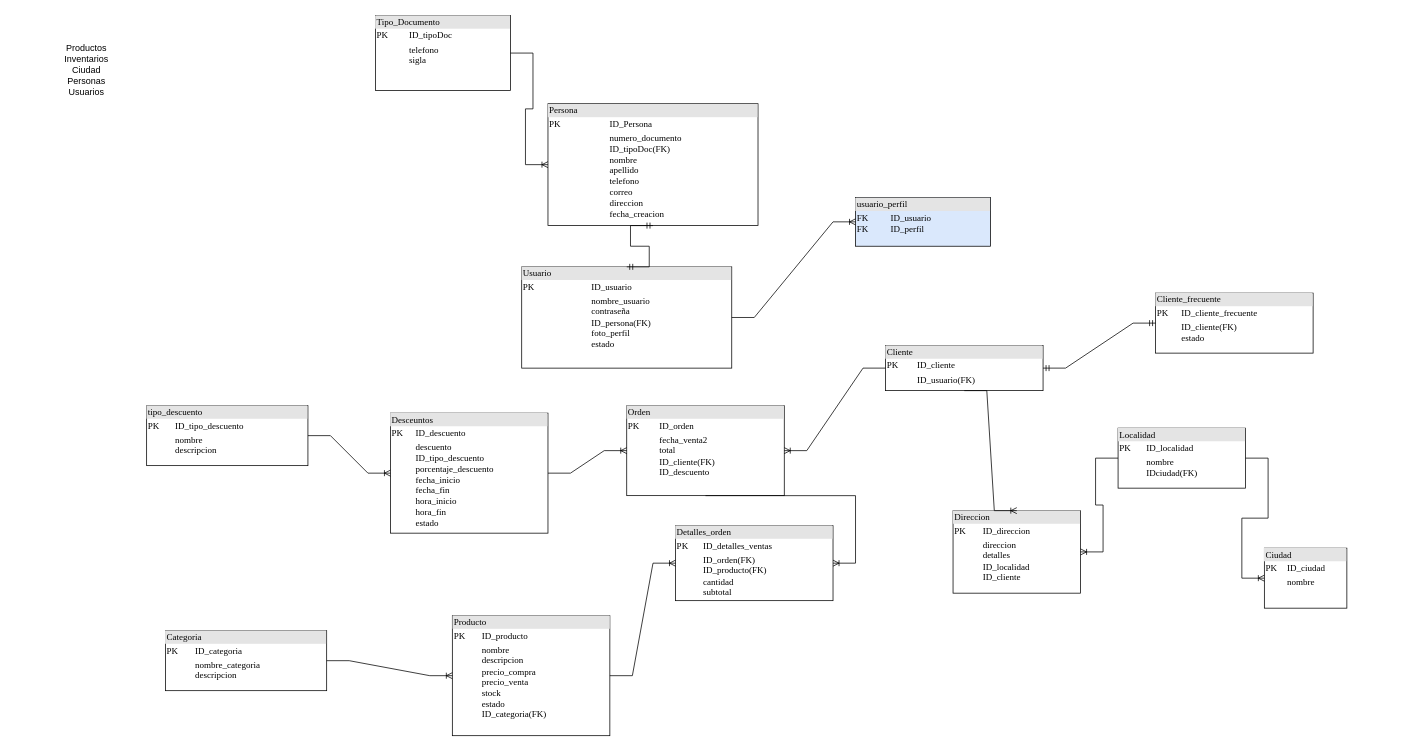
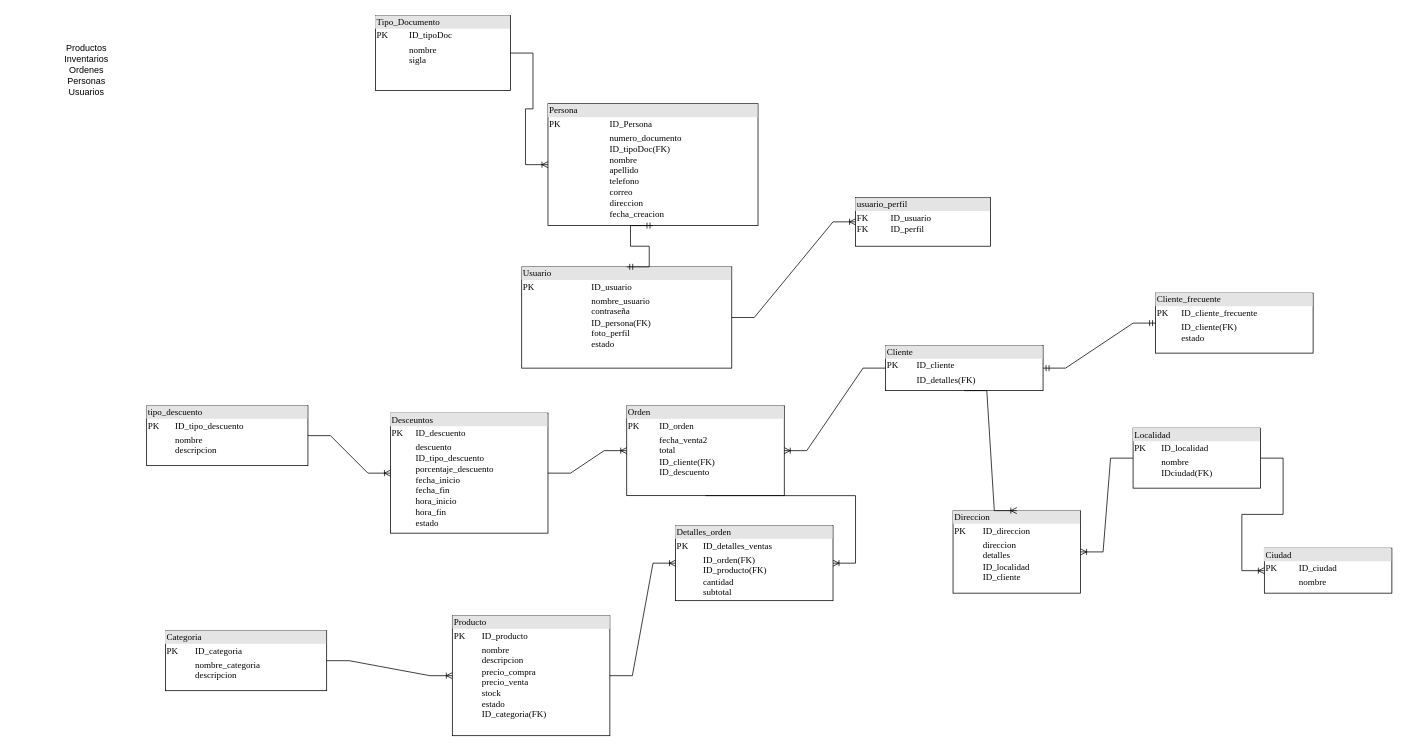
(409, 37) -> (409, 37)
(87, 75) -> (87, 75)
(923, 222) -> (923, 222)
(919, 362) -> (921, 362)
(1182, 458) -> (1197, 458)
(1305, 578) -> (1328, 570)
